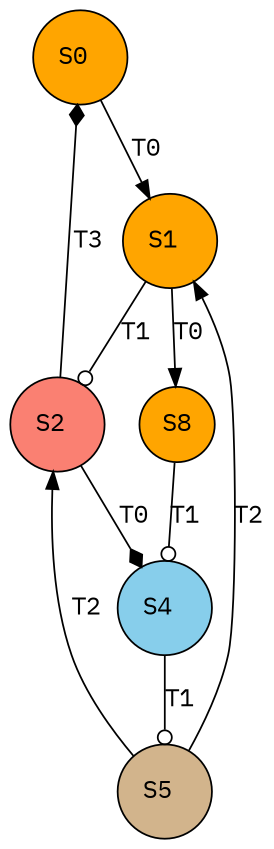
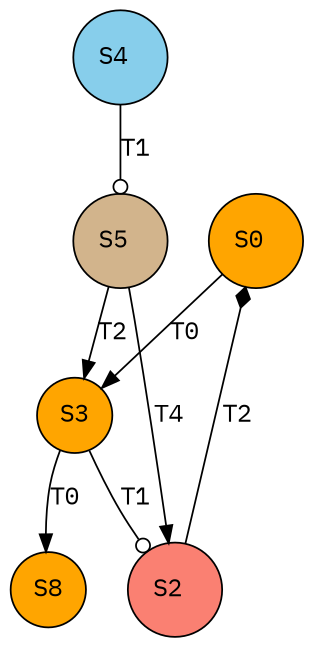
(88, 241) -> (237, 415)
(170, 241) -> (75, 415)
(172, 505) -> none
(106, 507) -> none
(86, 608) -> (169, 415)
